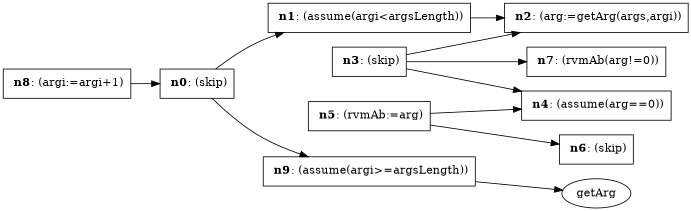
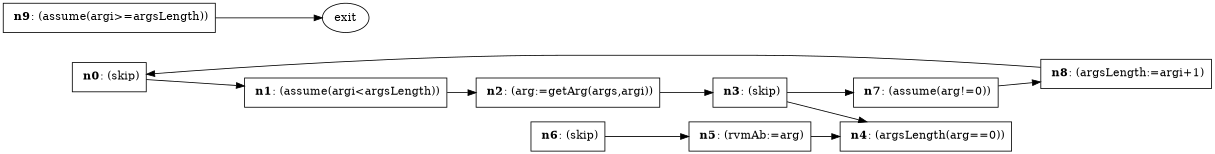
(459, 44) -> (682, 93)
(607, 61) -> (936, 91)
(78, 82) -> (1137, 73)
none -> (1015, 84)
(607, 104) -> (936, 135)
(253, 132) -> none
(491, 134) -> (643, 136)
(596, 193) -> (346, 18)
